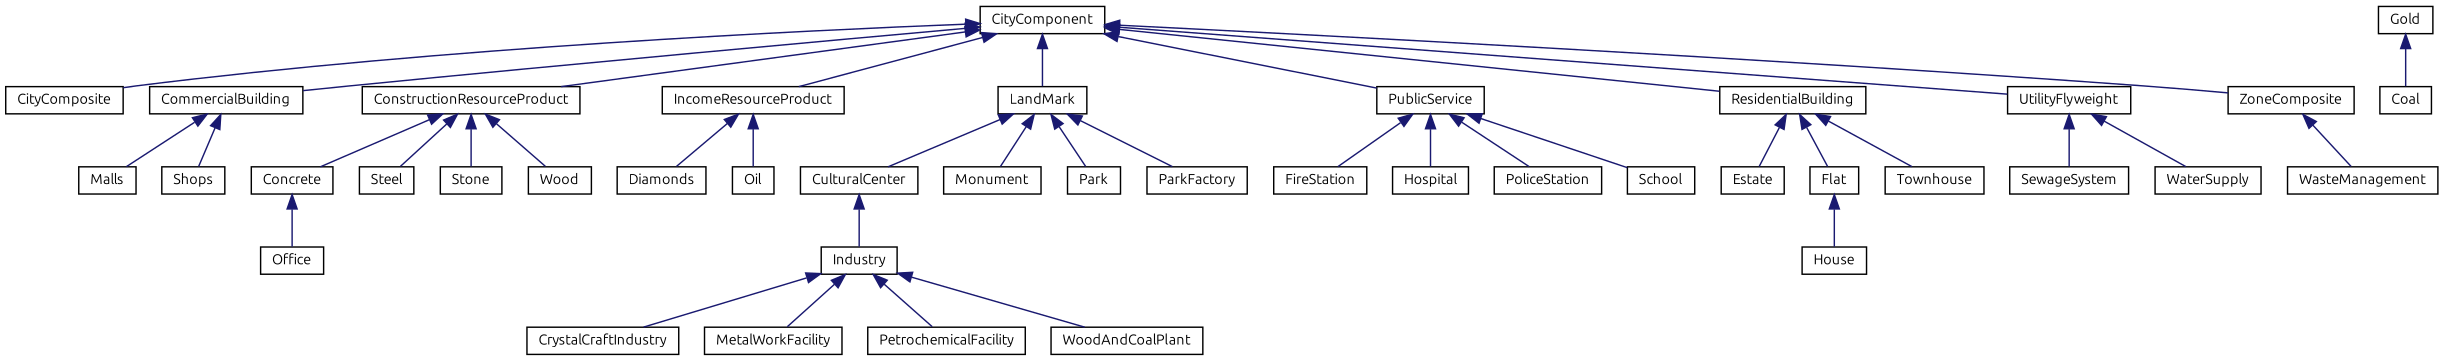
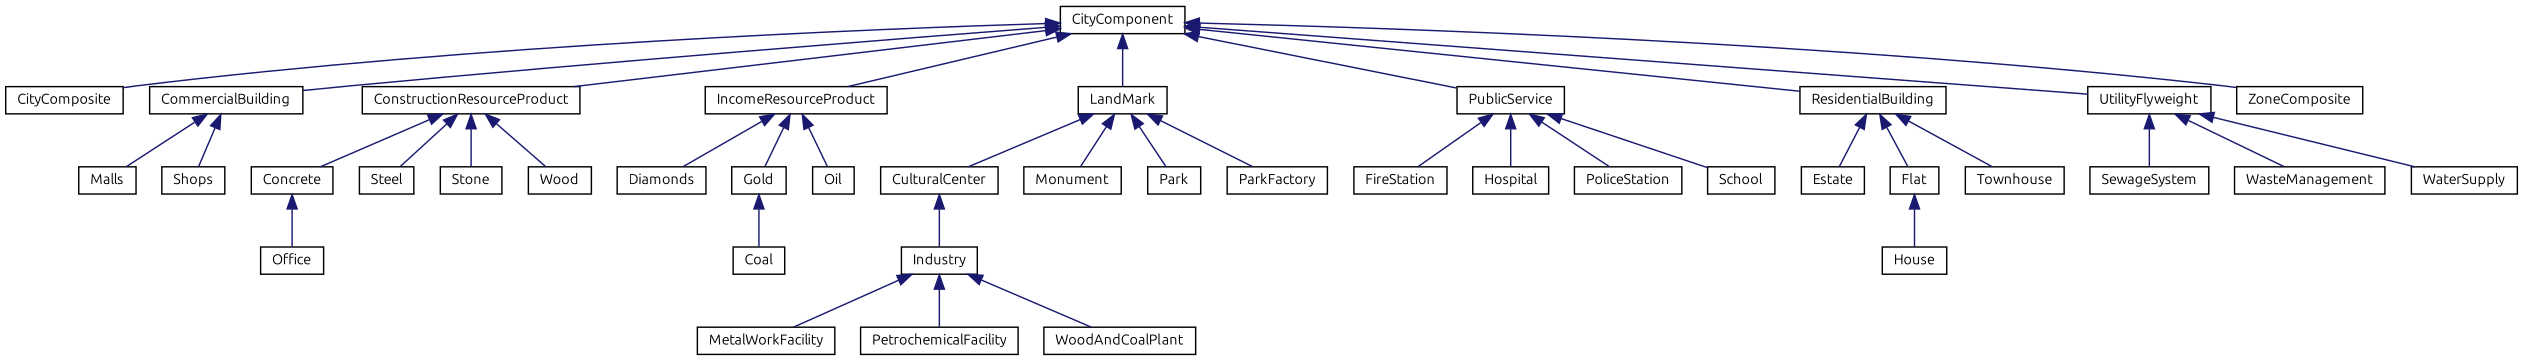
(2332, 146) -> (2236, 144)
none -> (774, 147)
(603, 341) -> none
